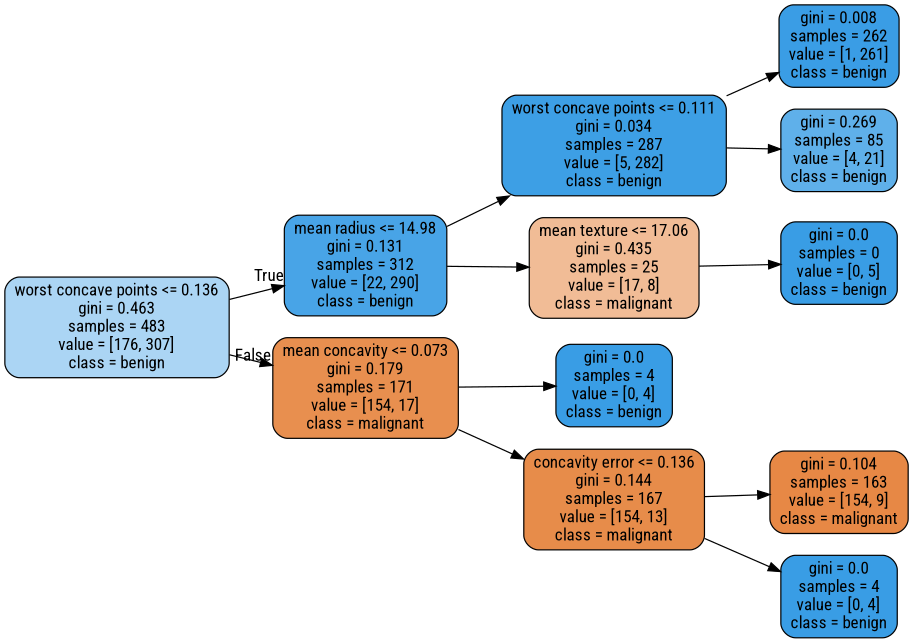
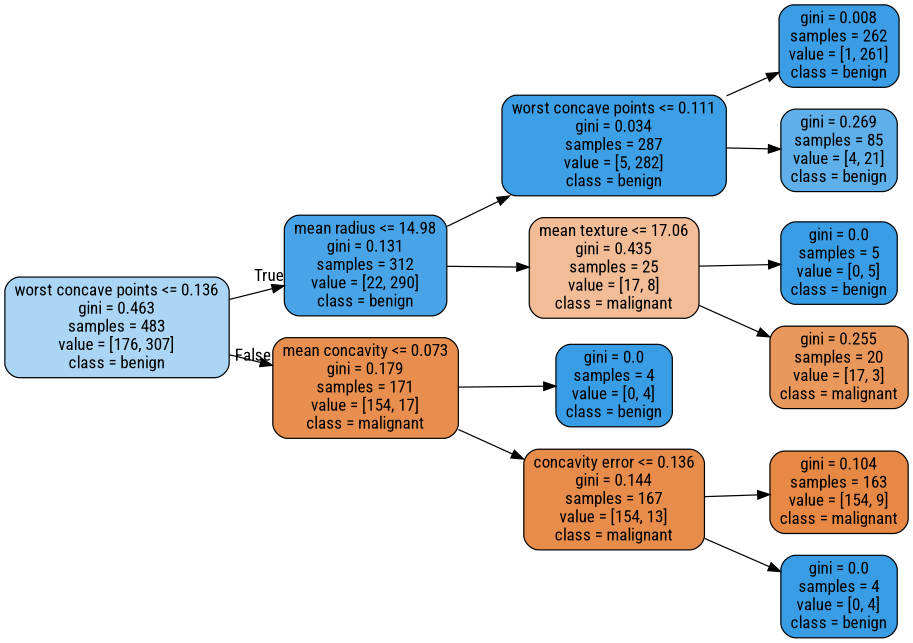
(839, 263) -> (839, 263)
none -> (839, 367)
